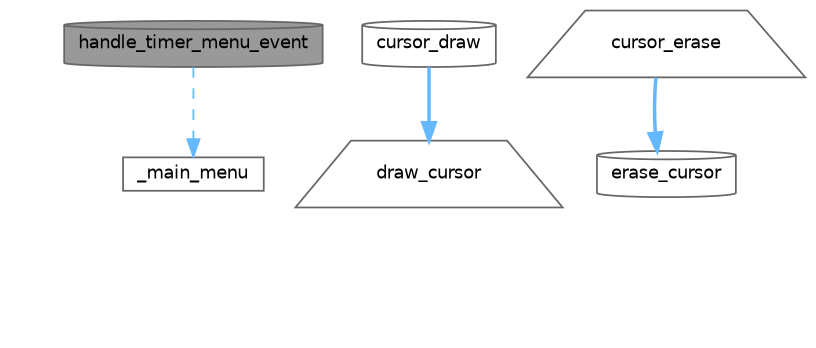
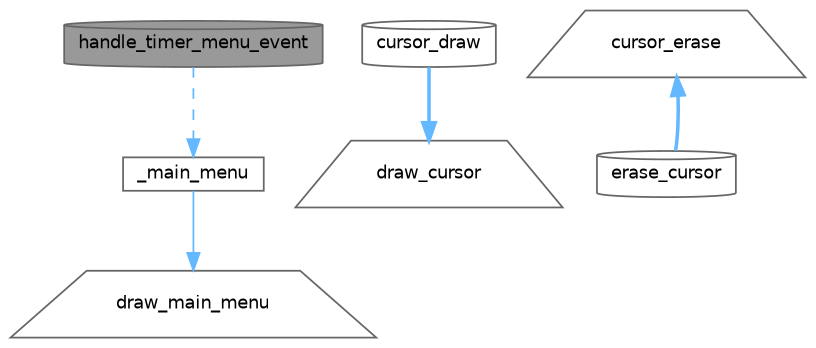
(655, 105) -> (678, 123)
none -> (193, 304)
